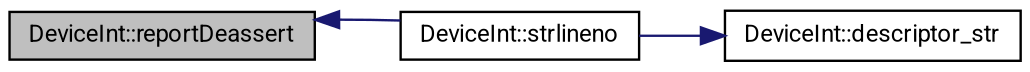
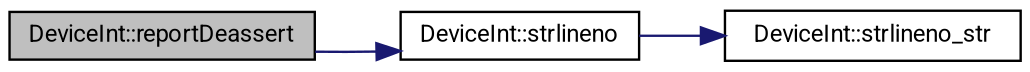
(370, 20) -> (346, 52)
(873, 36) -> (873, 36)
